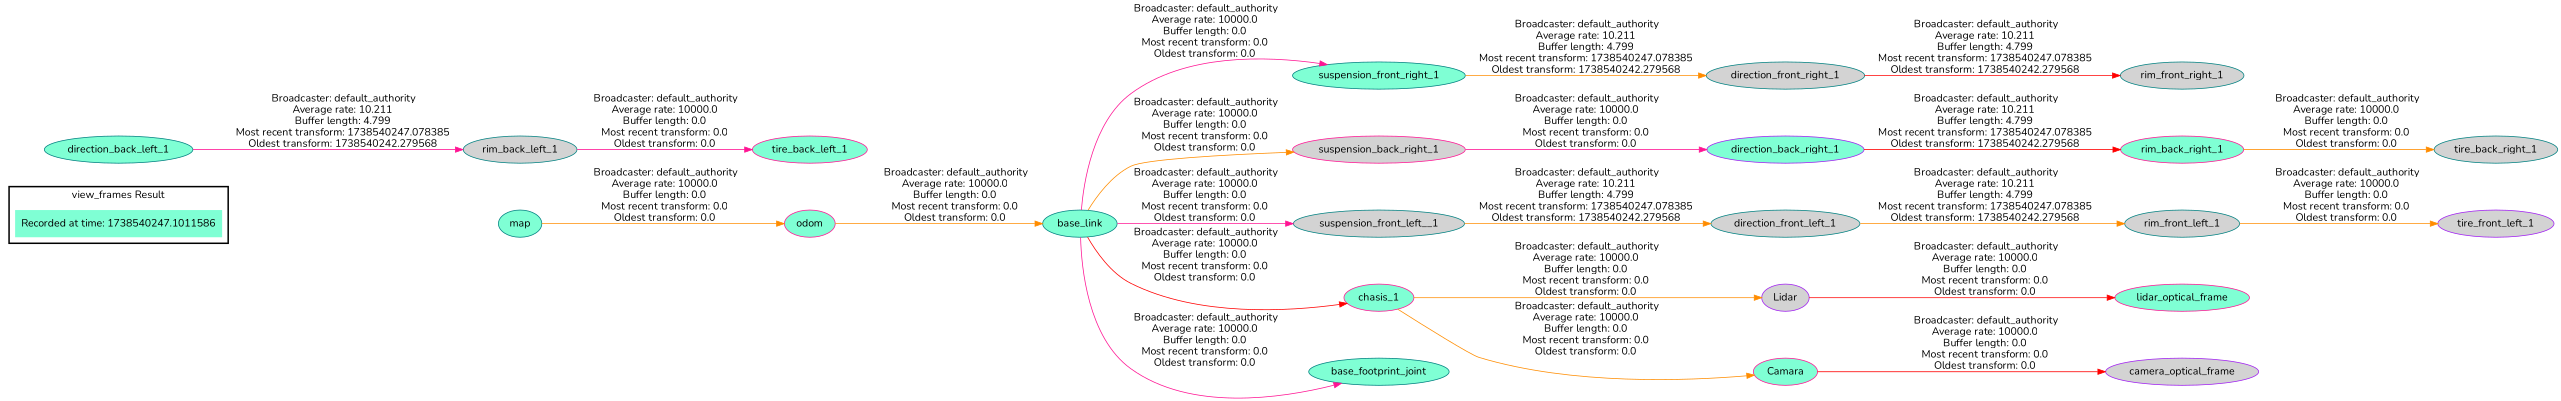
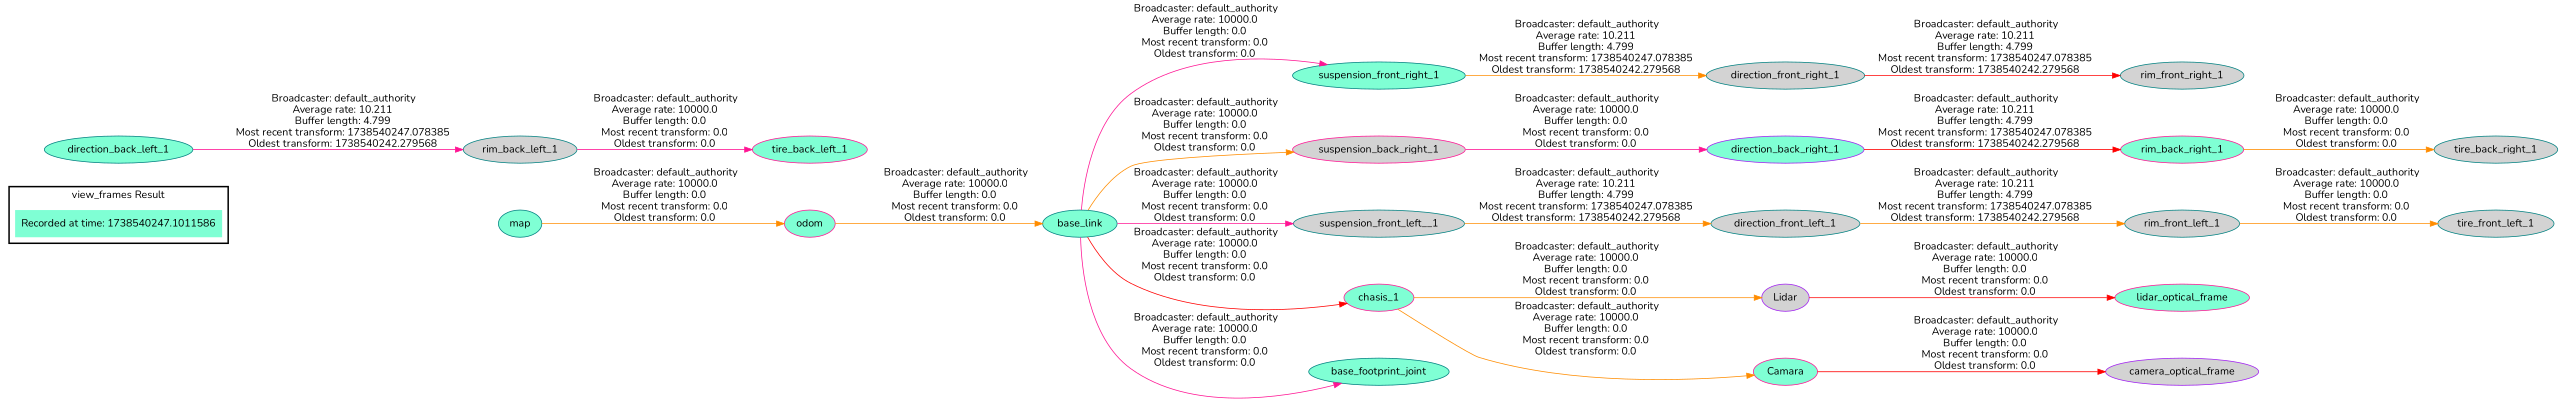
(2496, 224) -> (2496, 224)
